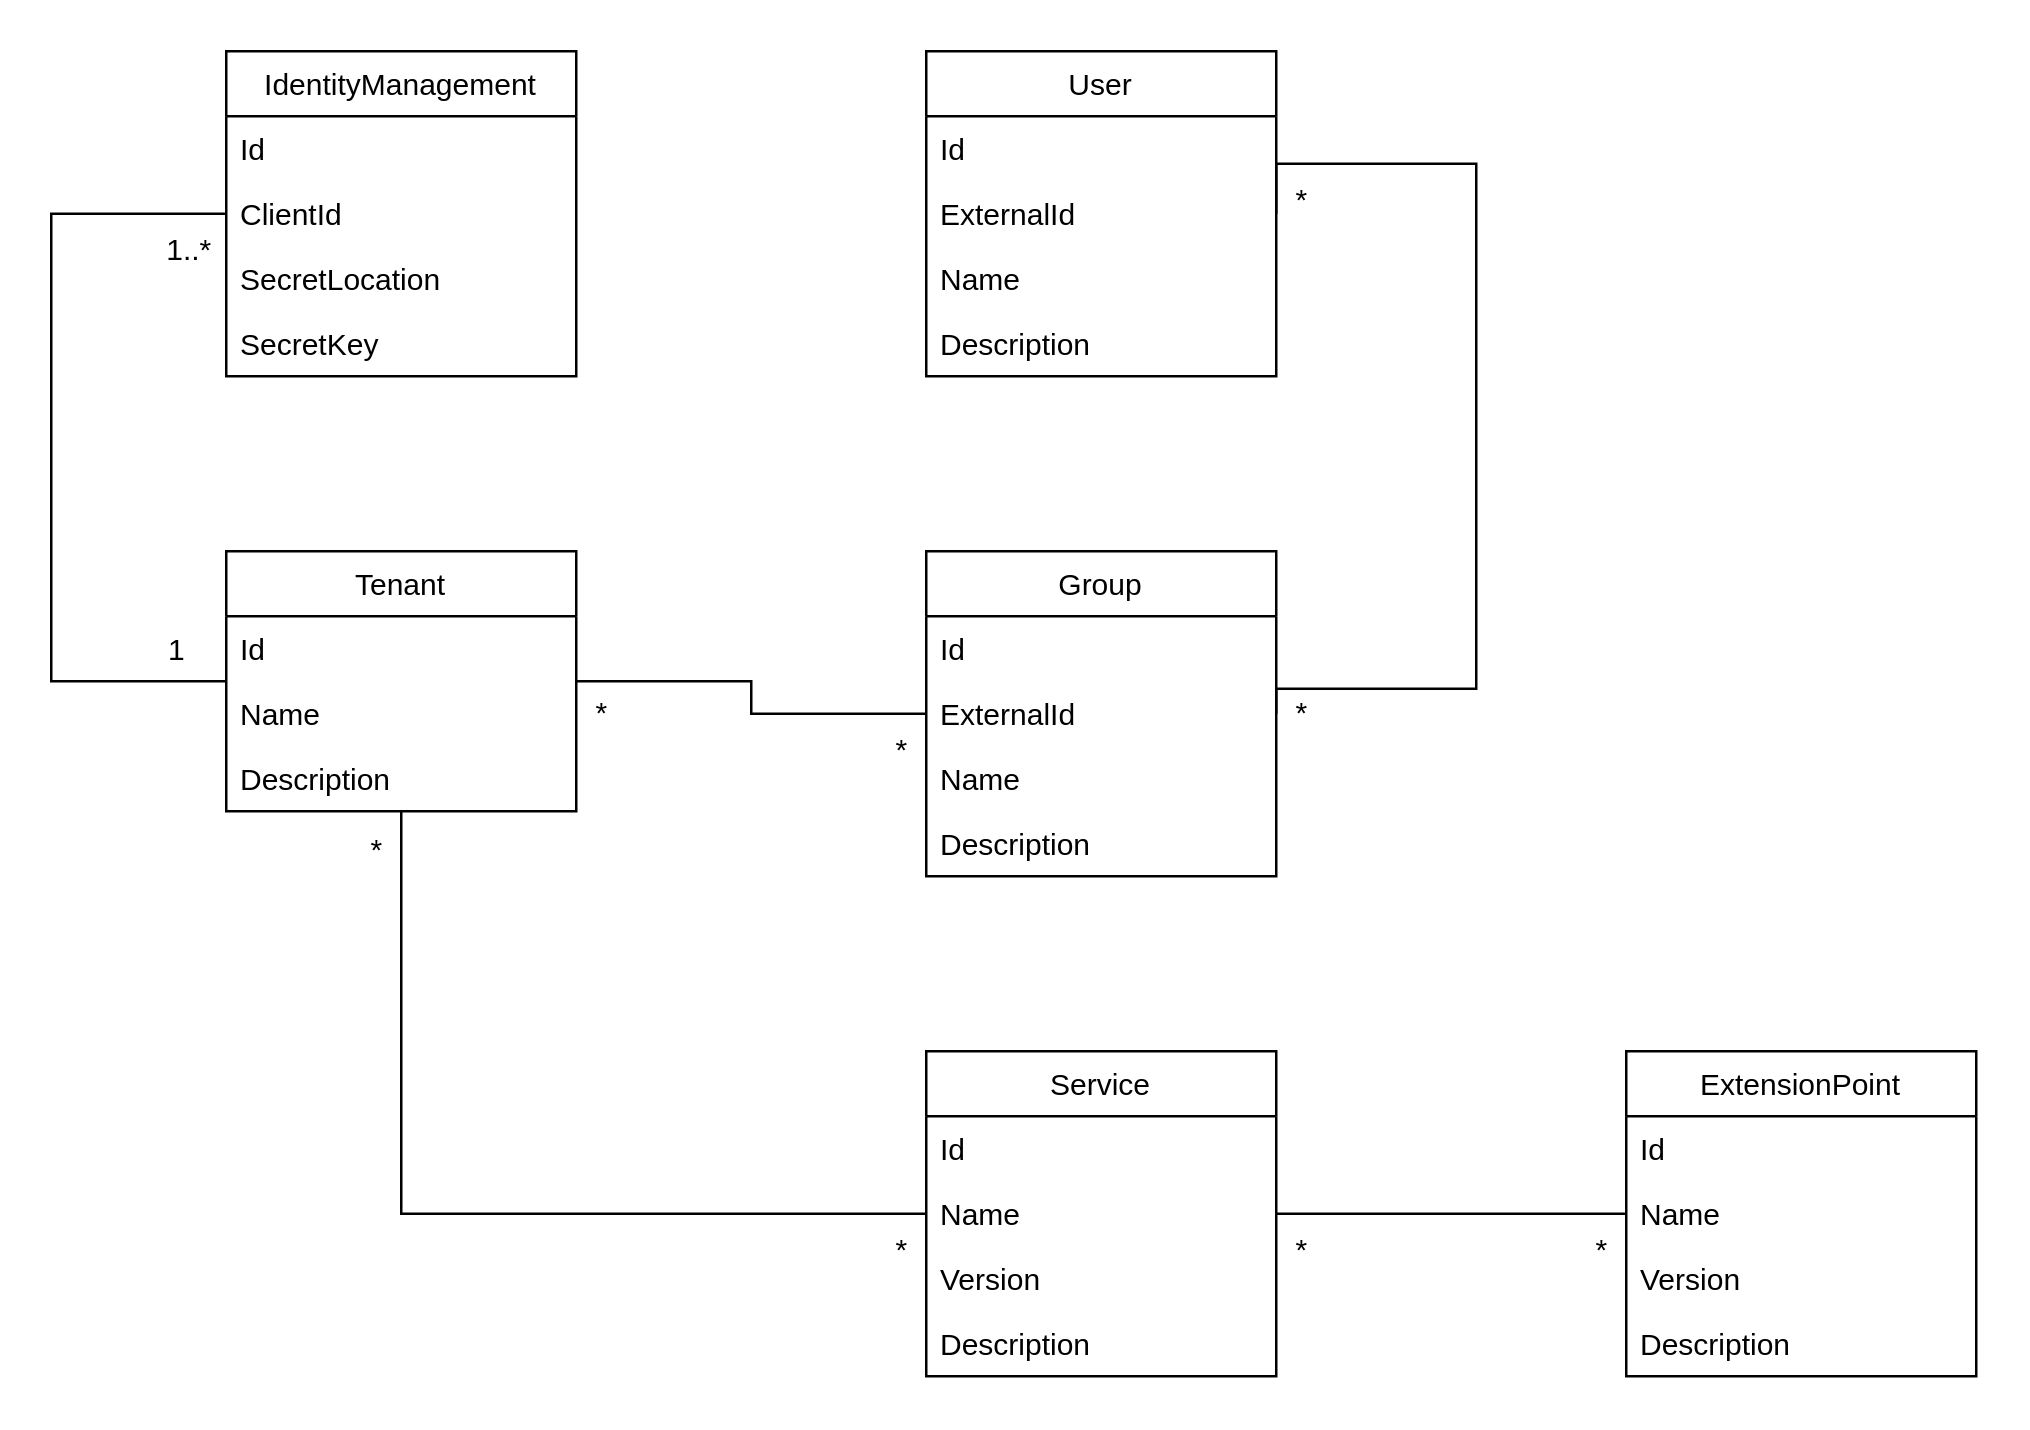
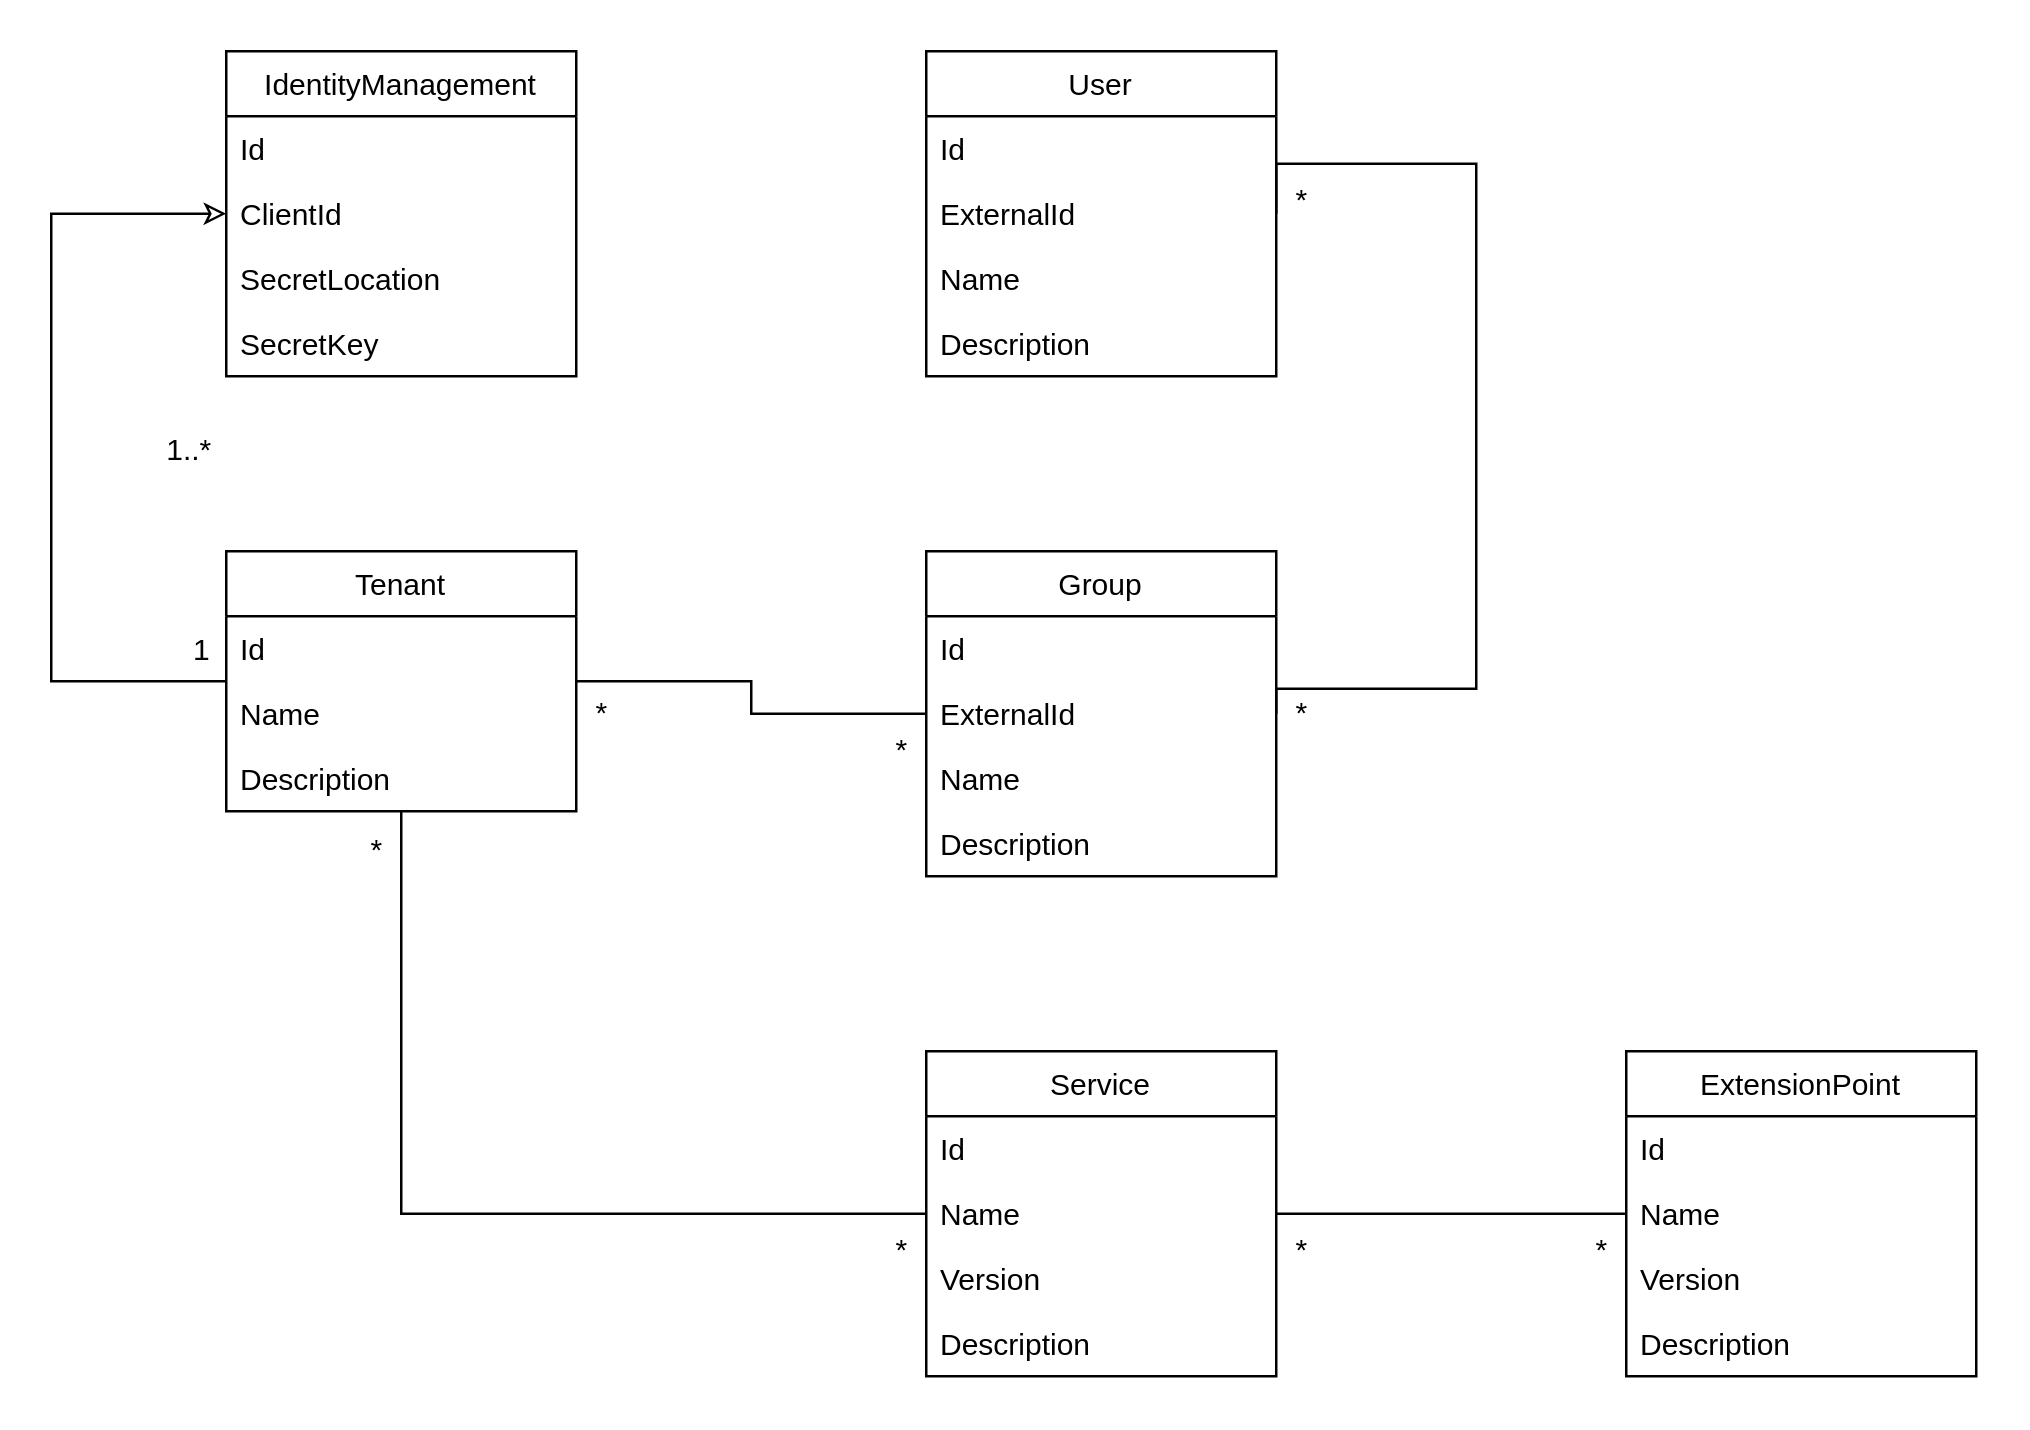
(215, 214) -> (208, 214)
(189, 251) -> (189, 451)
(176, 651) -> (201, 651)
